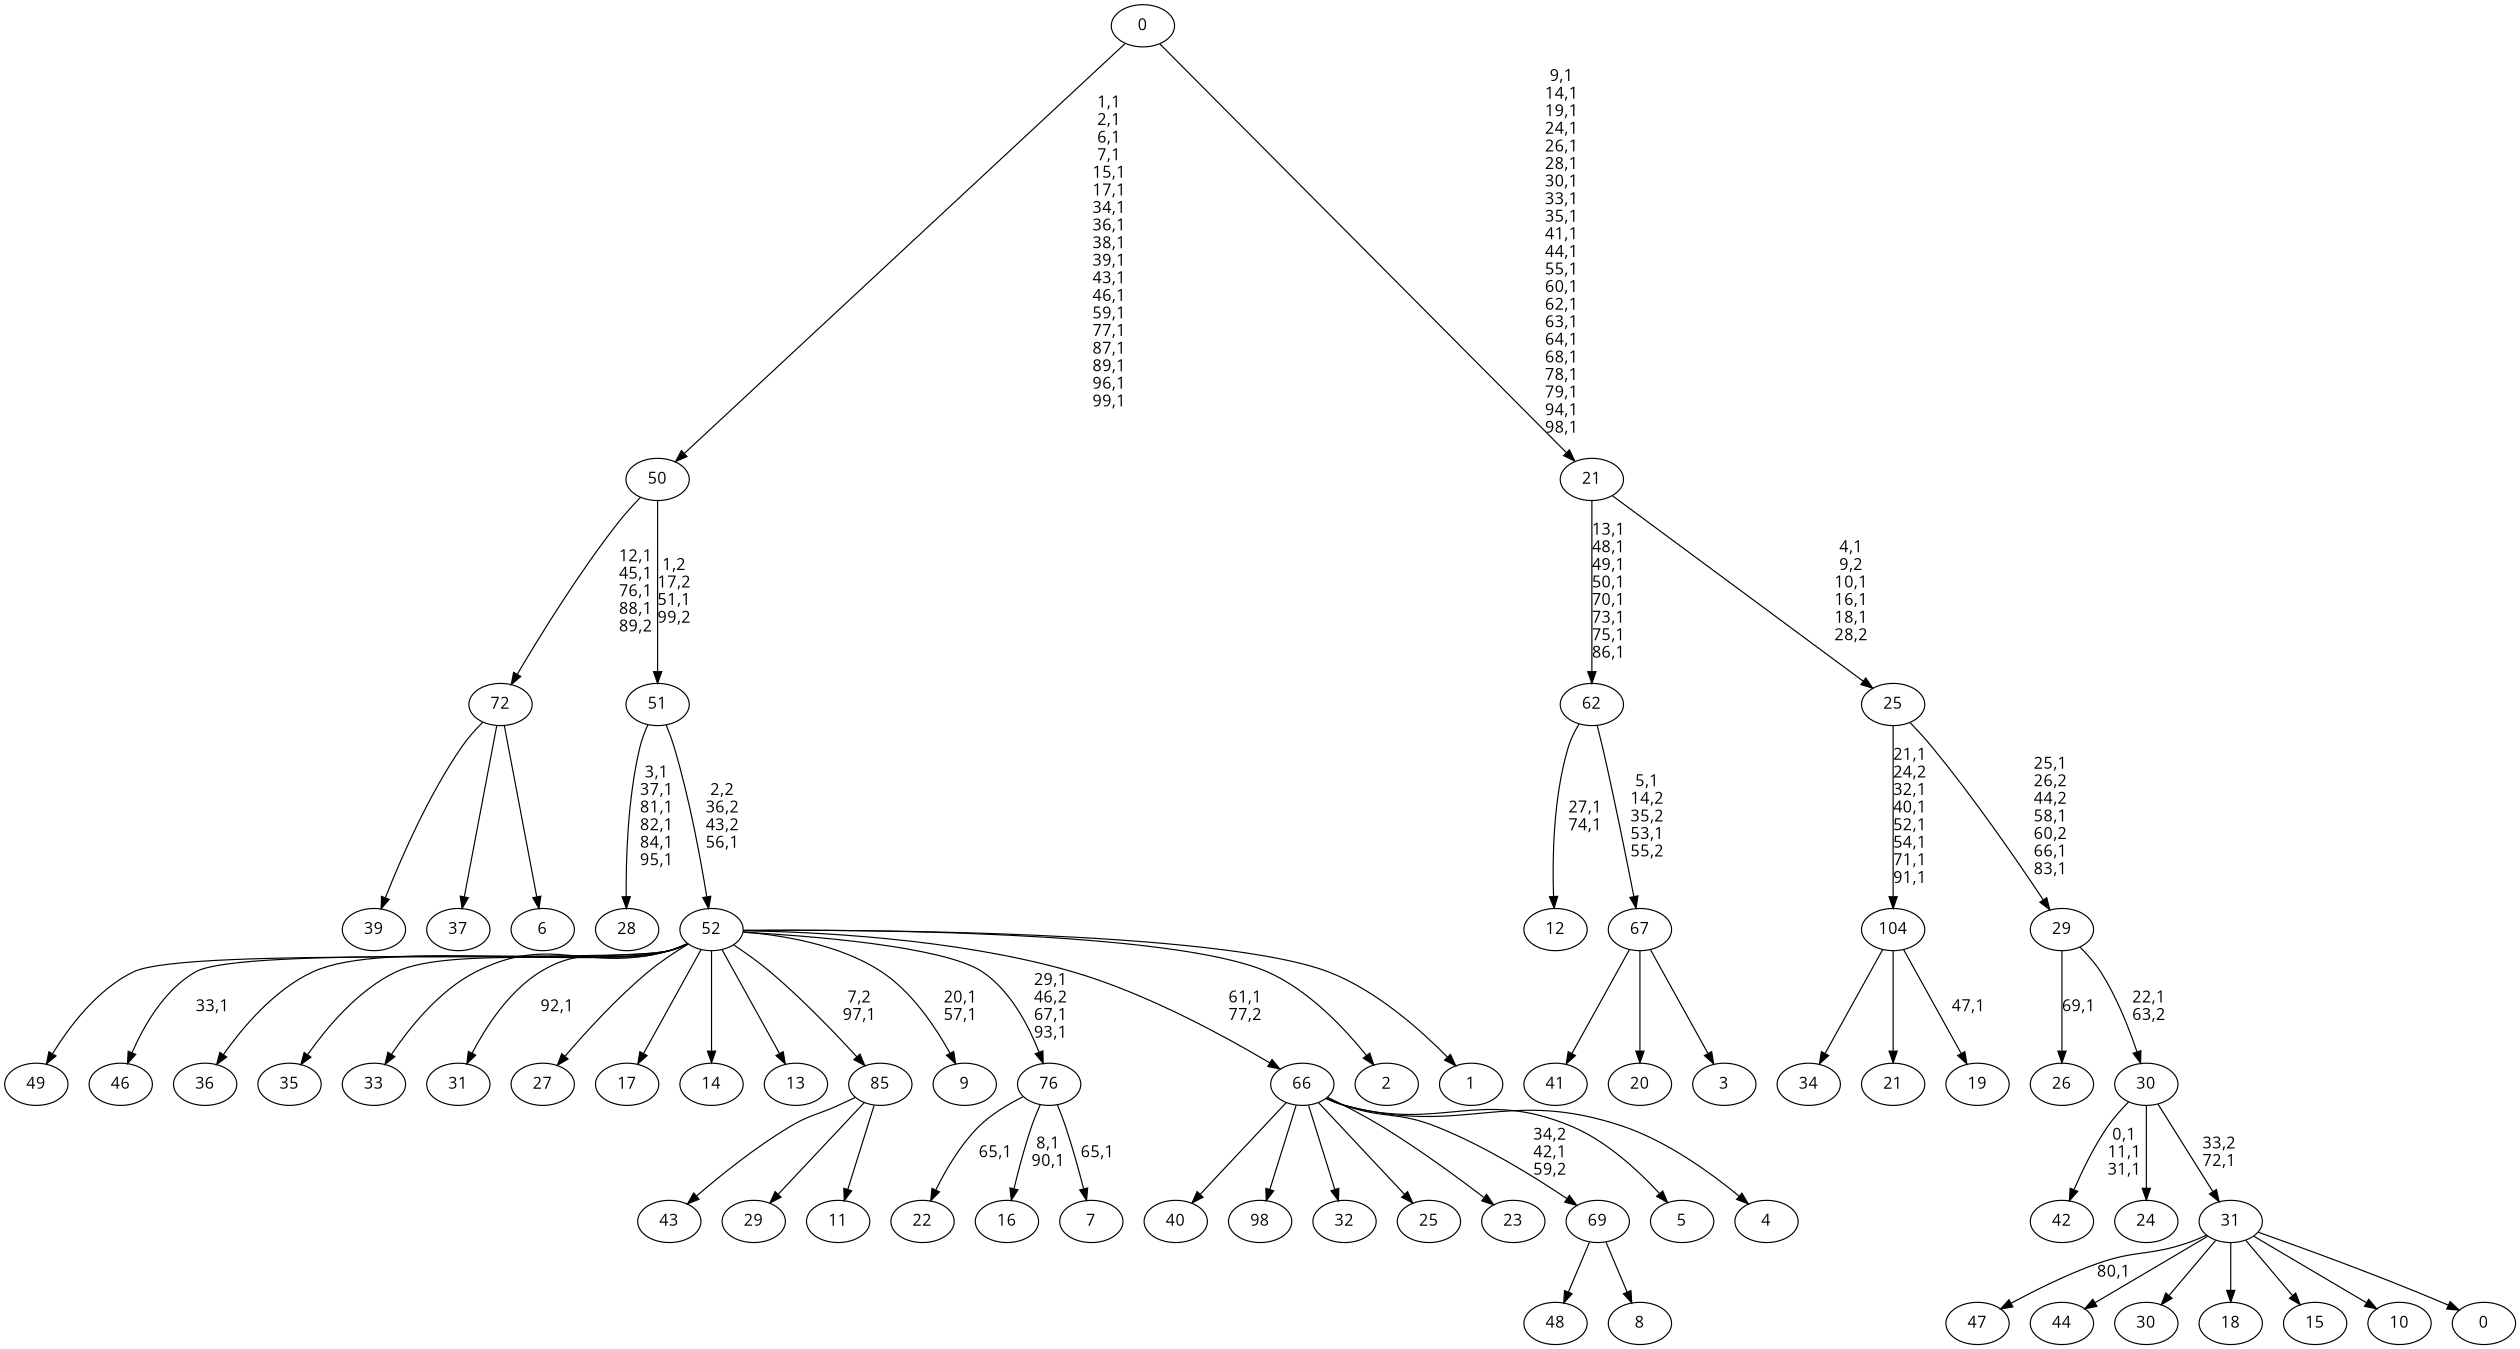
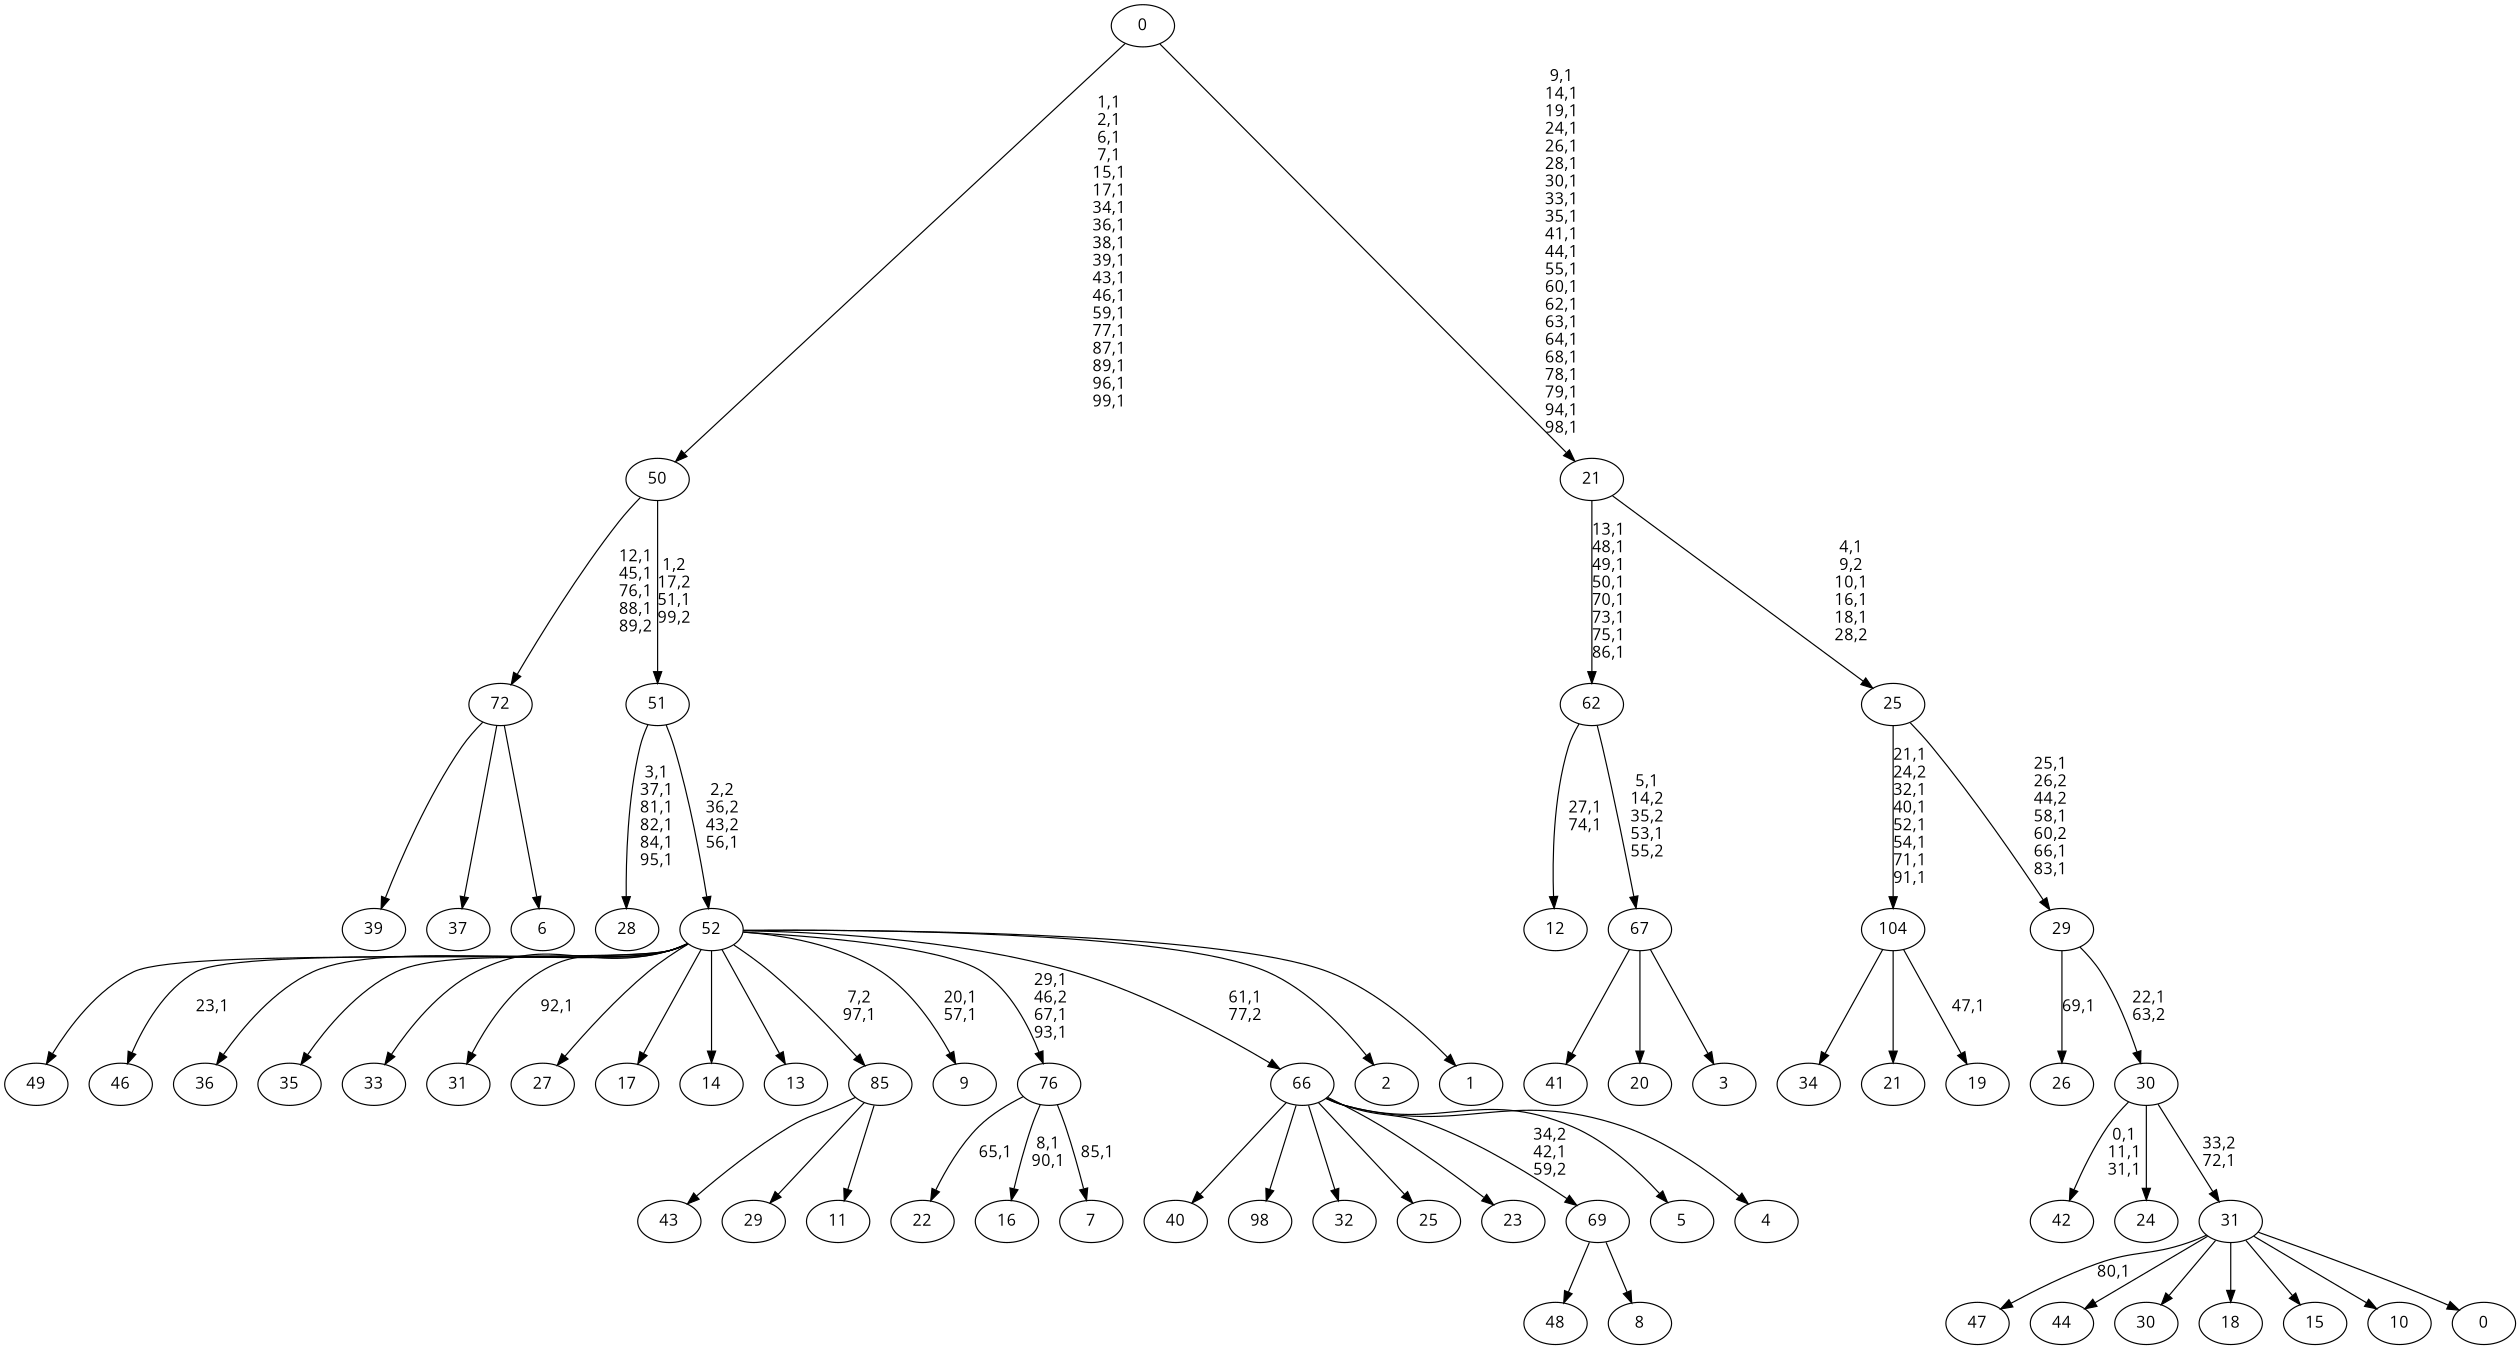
(213, 1007) -> (213, 1007)
(1098, 1153) -> (1098, 1153)
